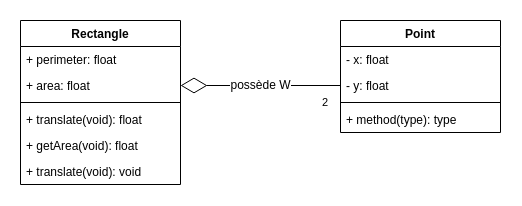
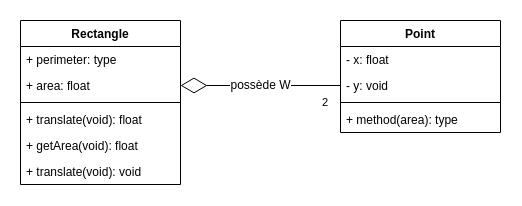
(79, 60) -> (77, 60)
(373, 86) -> (370, 86)
(409, 120) -> (409, 120)
